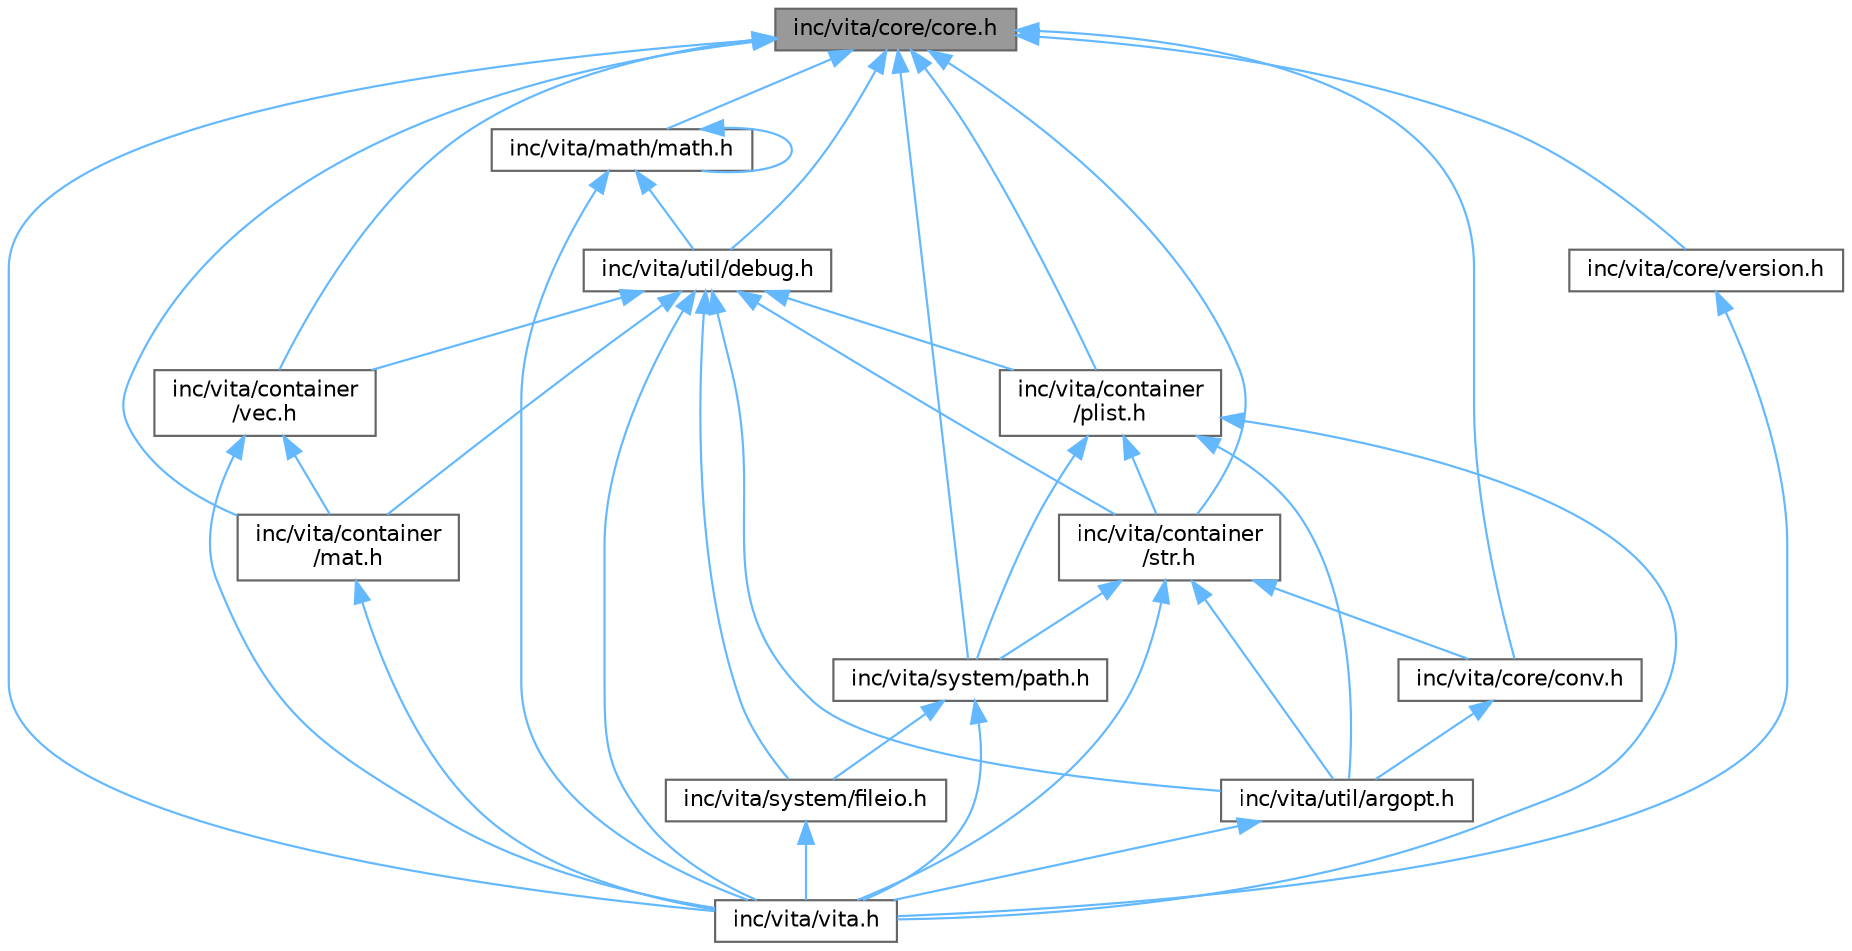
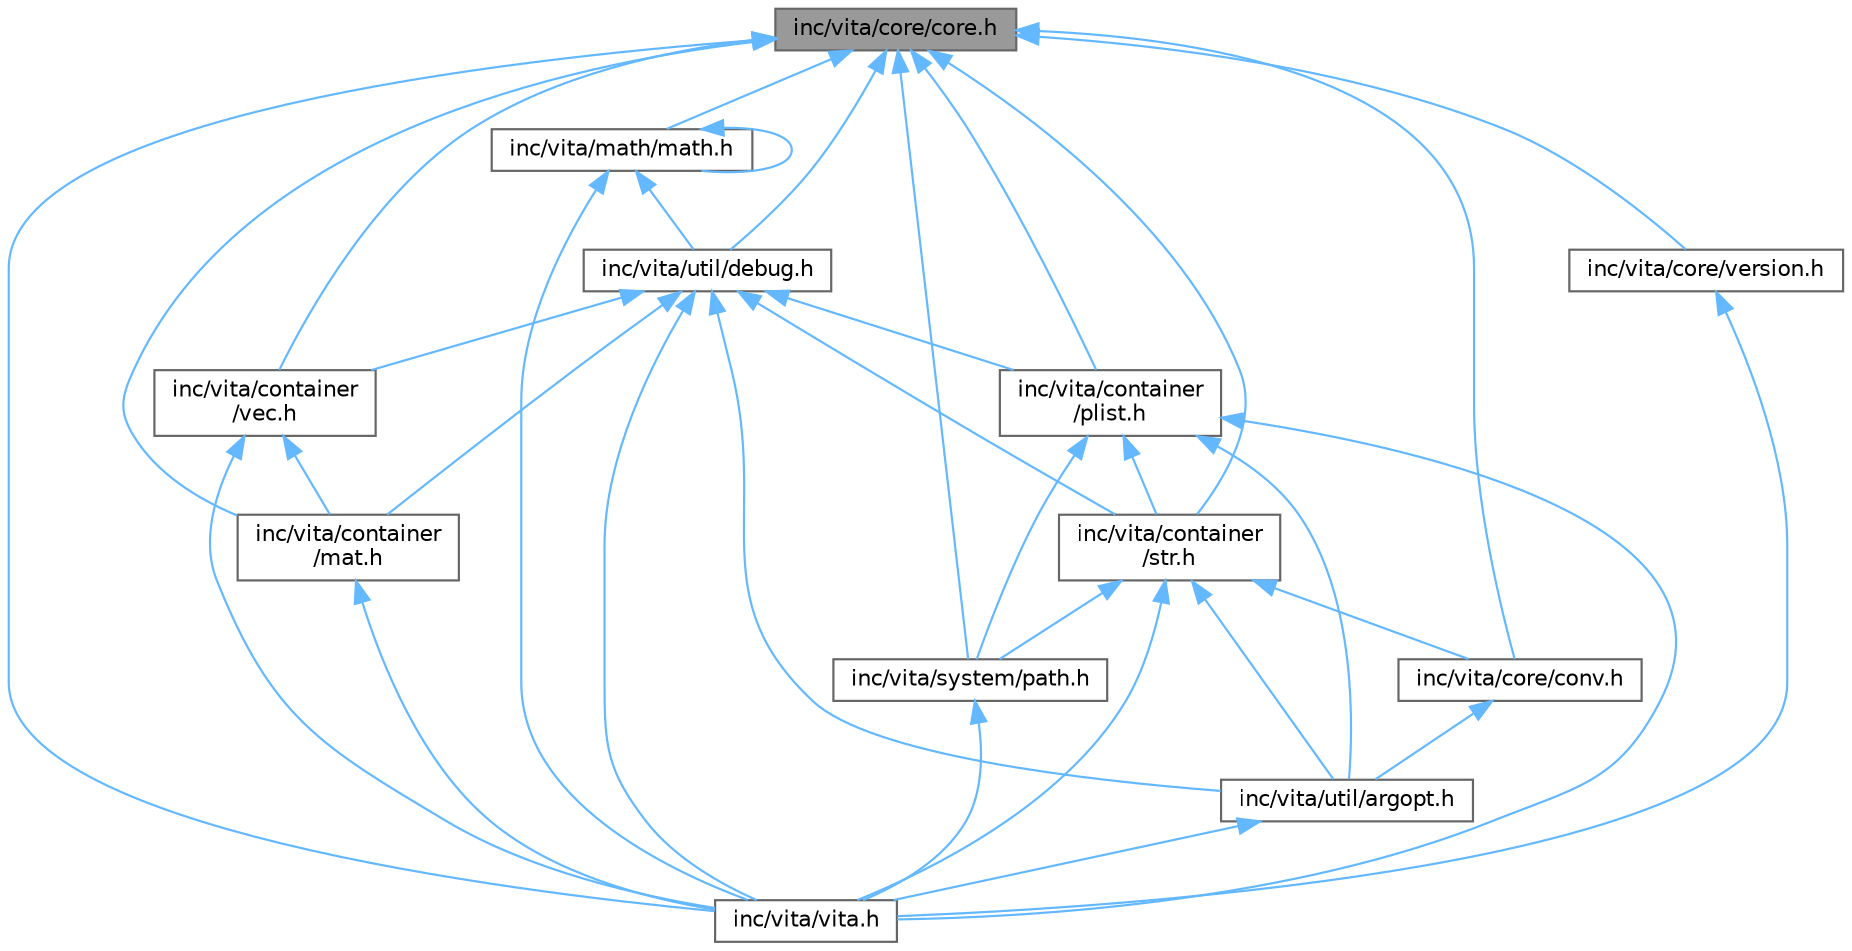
(806, 801) -> none
